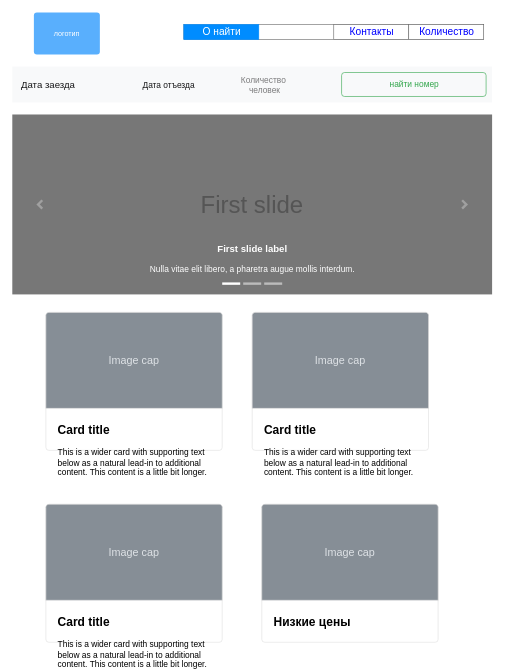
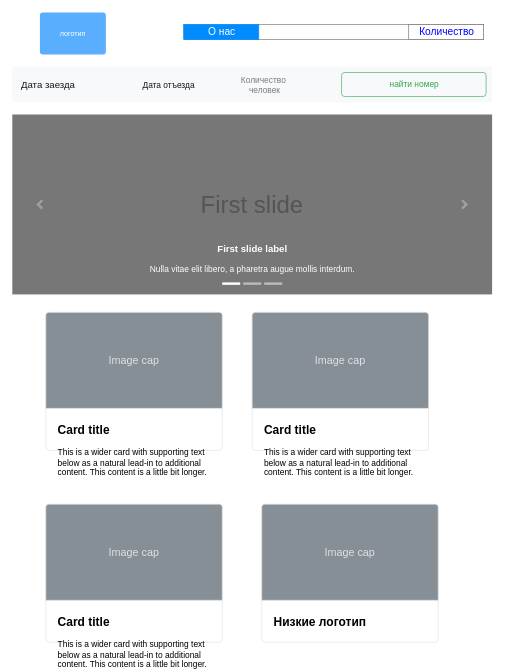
(222, 32) -> (222, 32)
(371, 32) -> none
(67, 33) -> (73, 33)
(299, 620) -> (306, 620)
